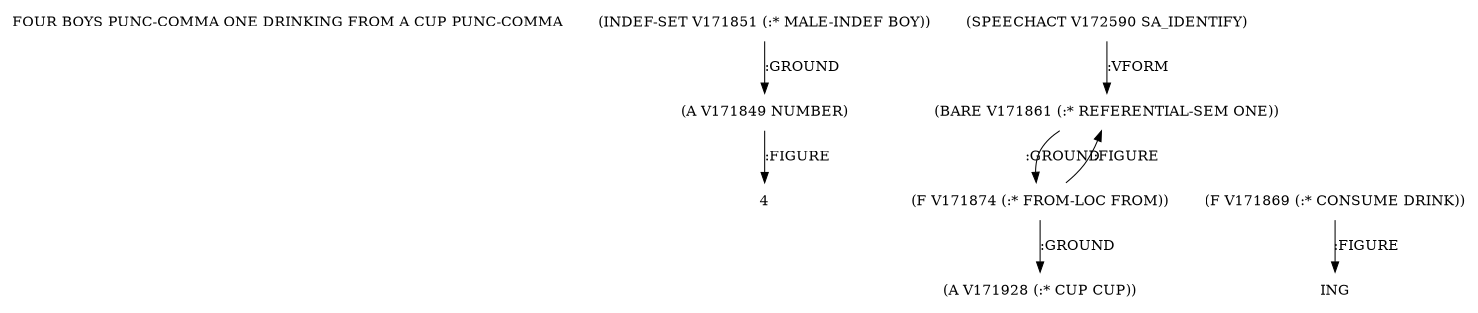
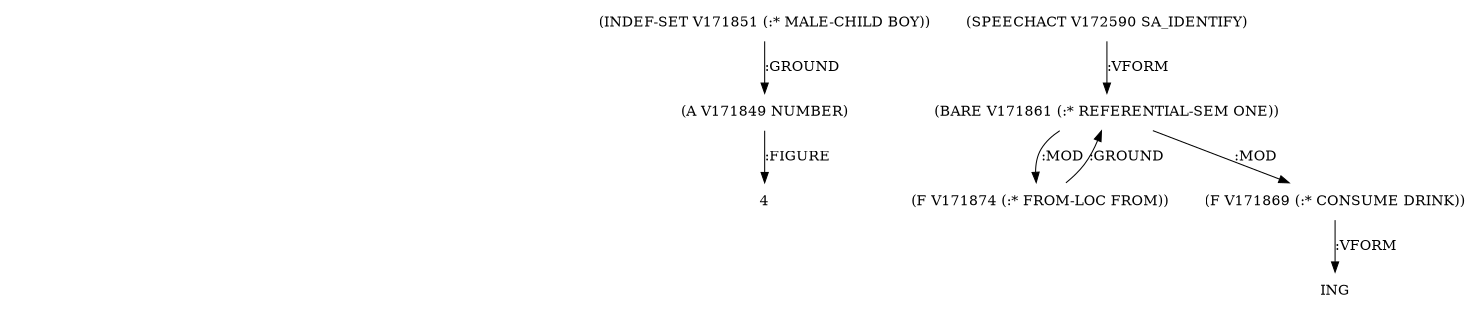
(288, 23) -> none
(765, 23) -> (765, 23)
none -> (1216, 155)
(1063, 157) -> (1063, 157)
(1126, 157) -> (1126, 157)
(1366, 246) -> (1366, 246)
(1040, 291) -> none
